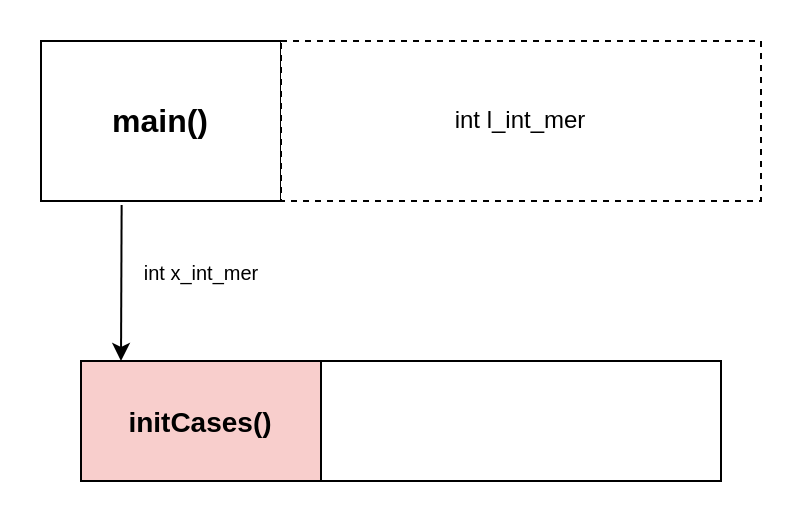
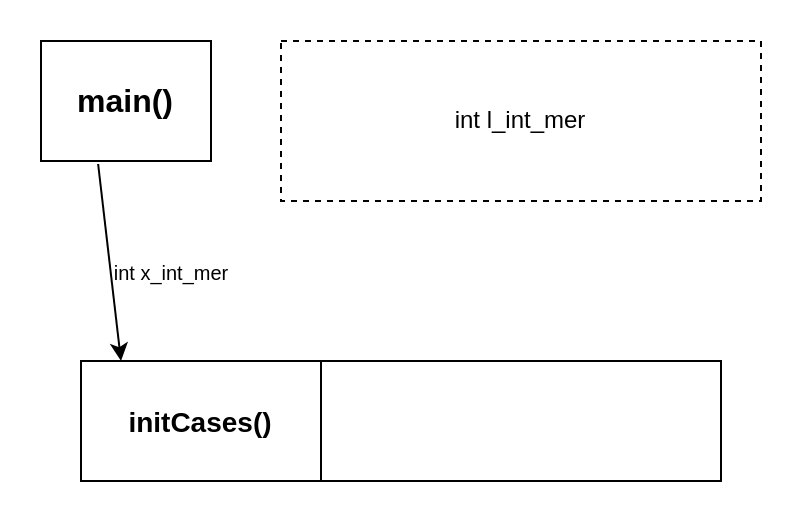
(161, 121) -> (126, 101)
(201, 271) -> (171, 271)
(201, 421) -> (201, 421)
